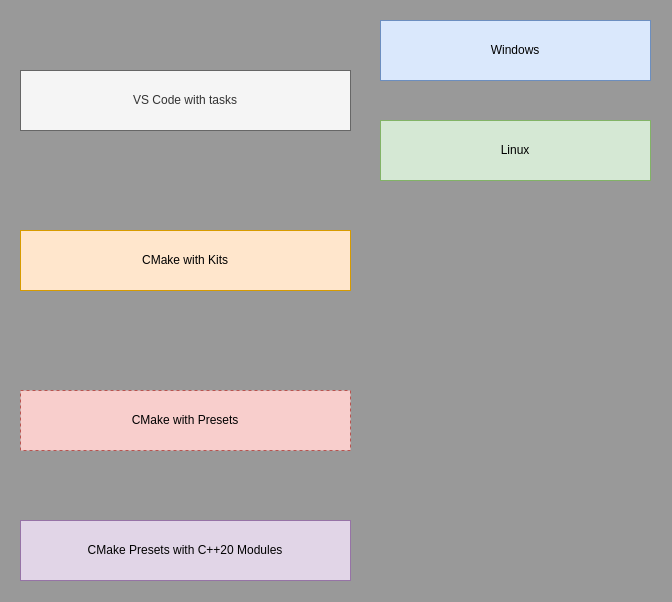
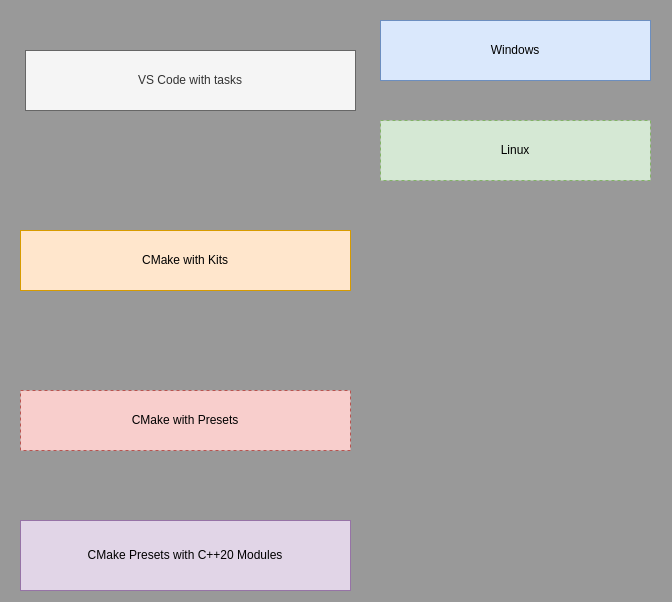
(186, 101) -> (191, 81)
(516, 151) -> (516, 151)
(186, 551) -> (186, 556)
